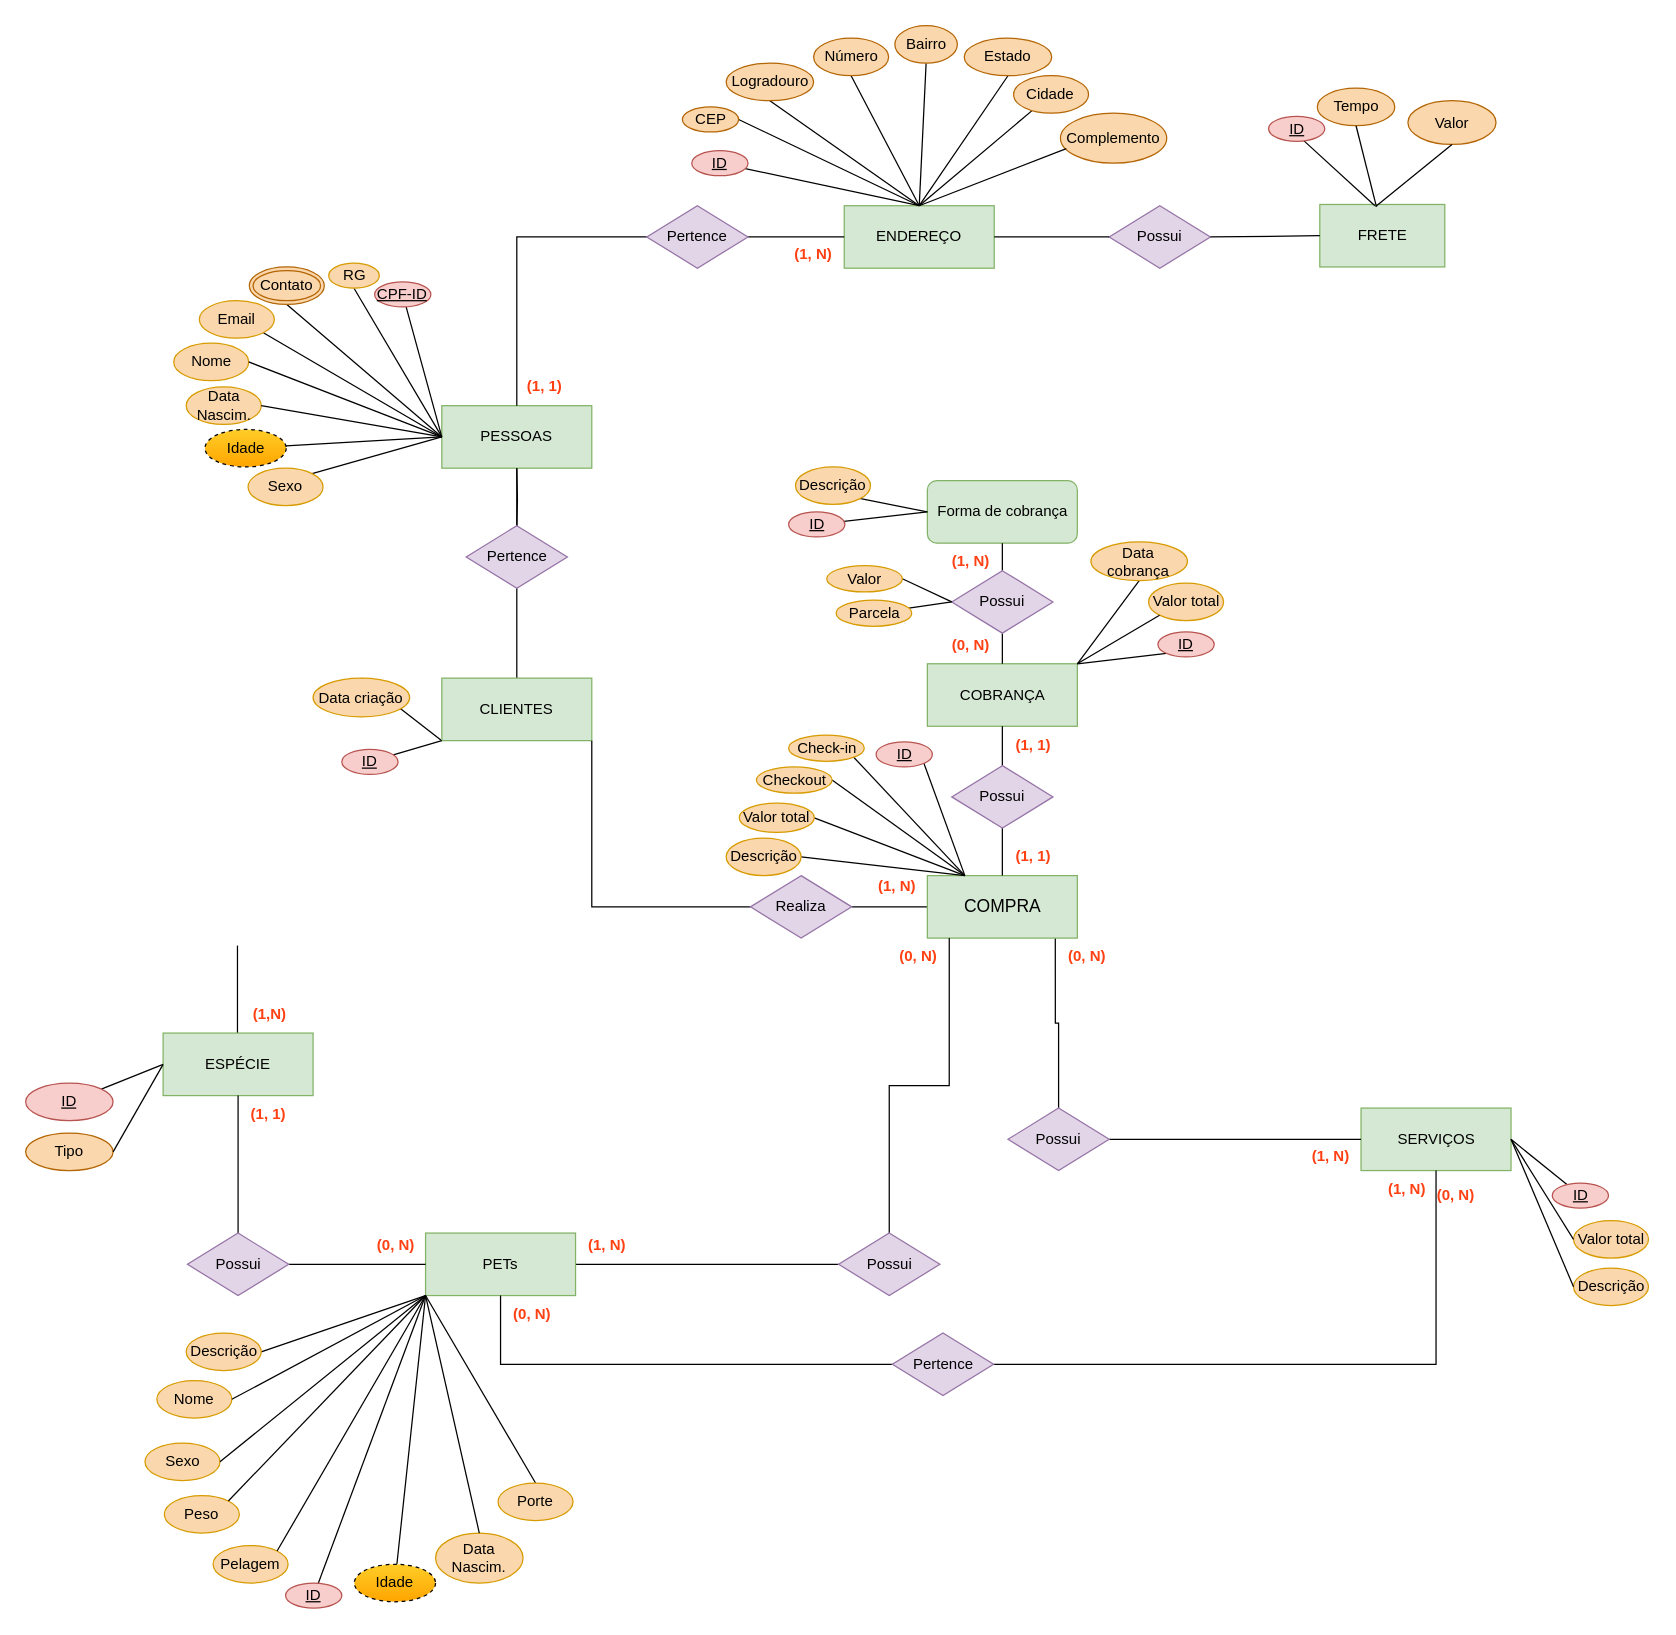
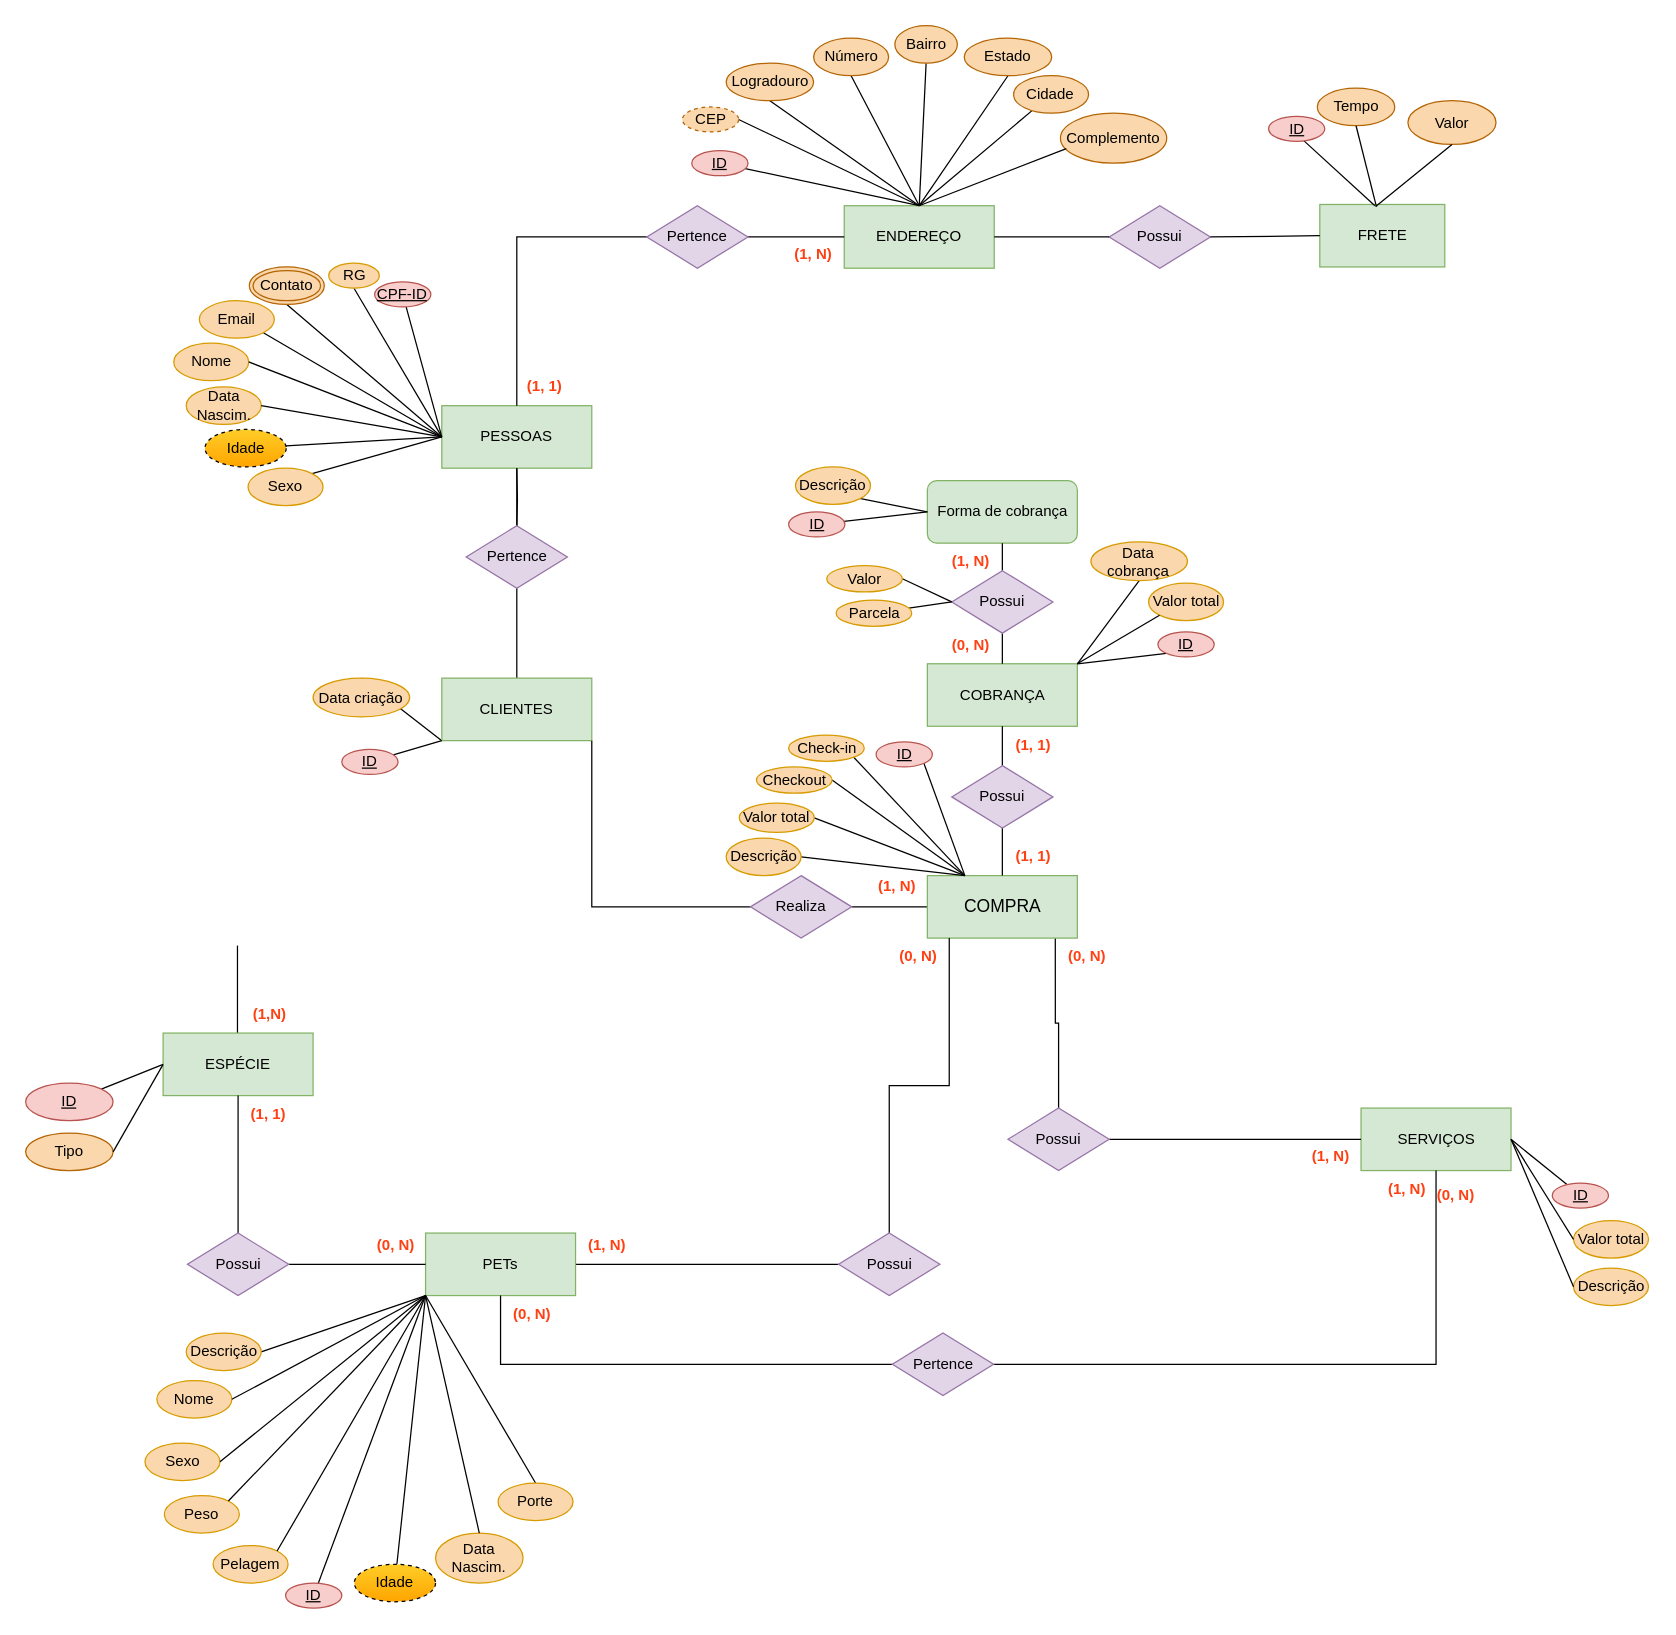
(711, 119) -> (711, 119)
